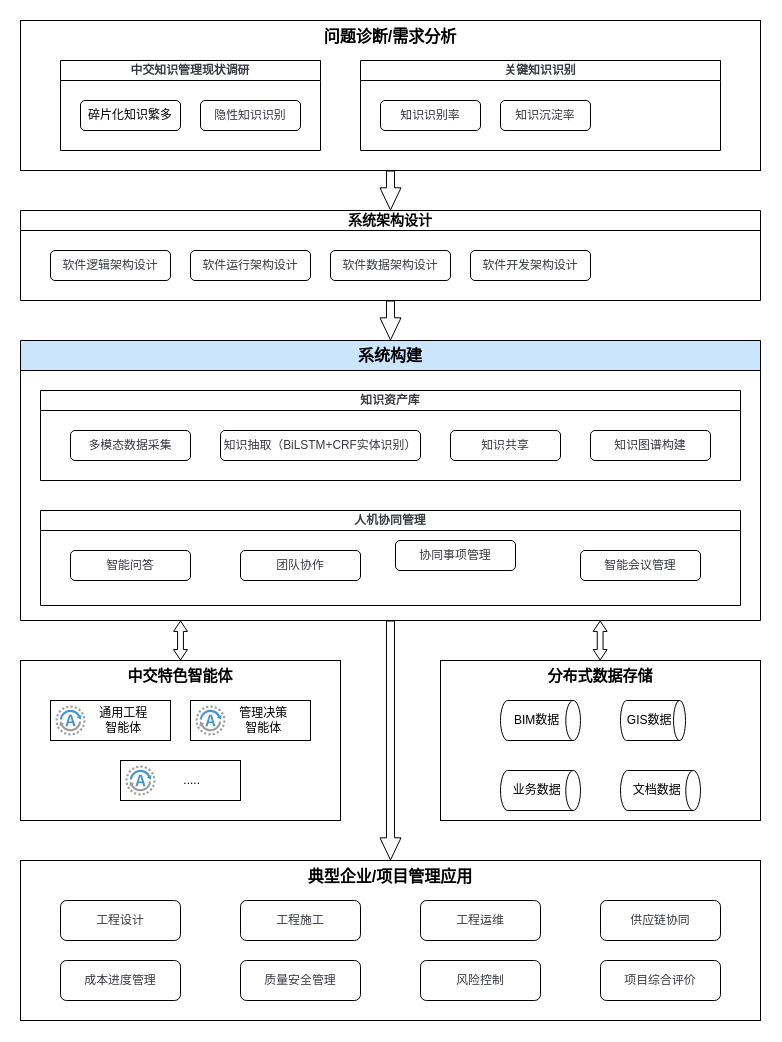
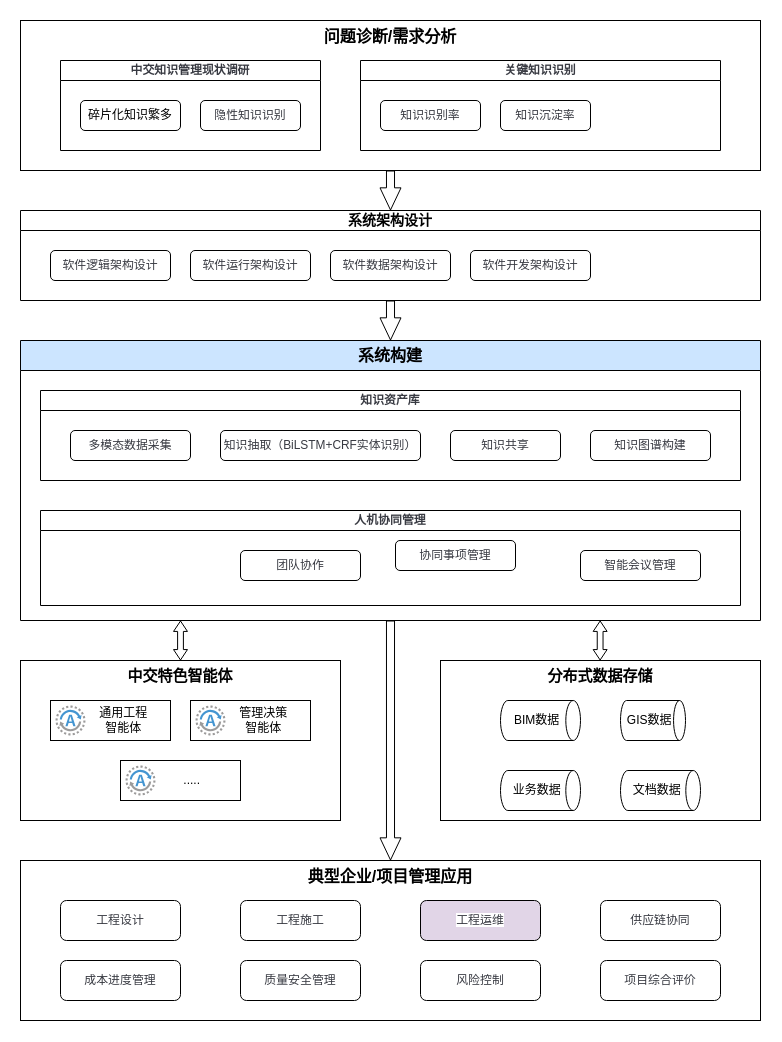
(131, 566) -> none
(481, 921) -> (481, 921)
